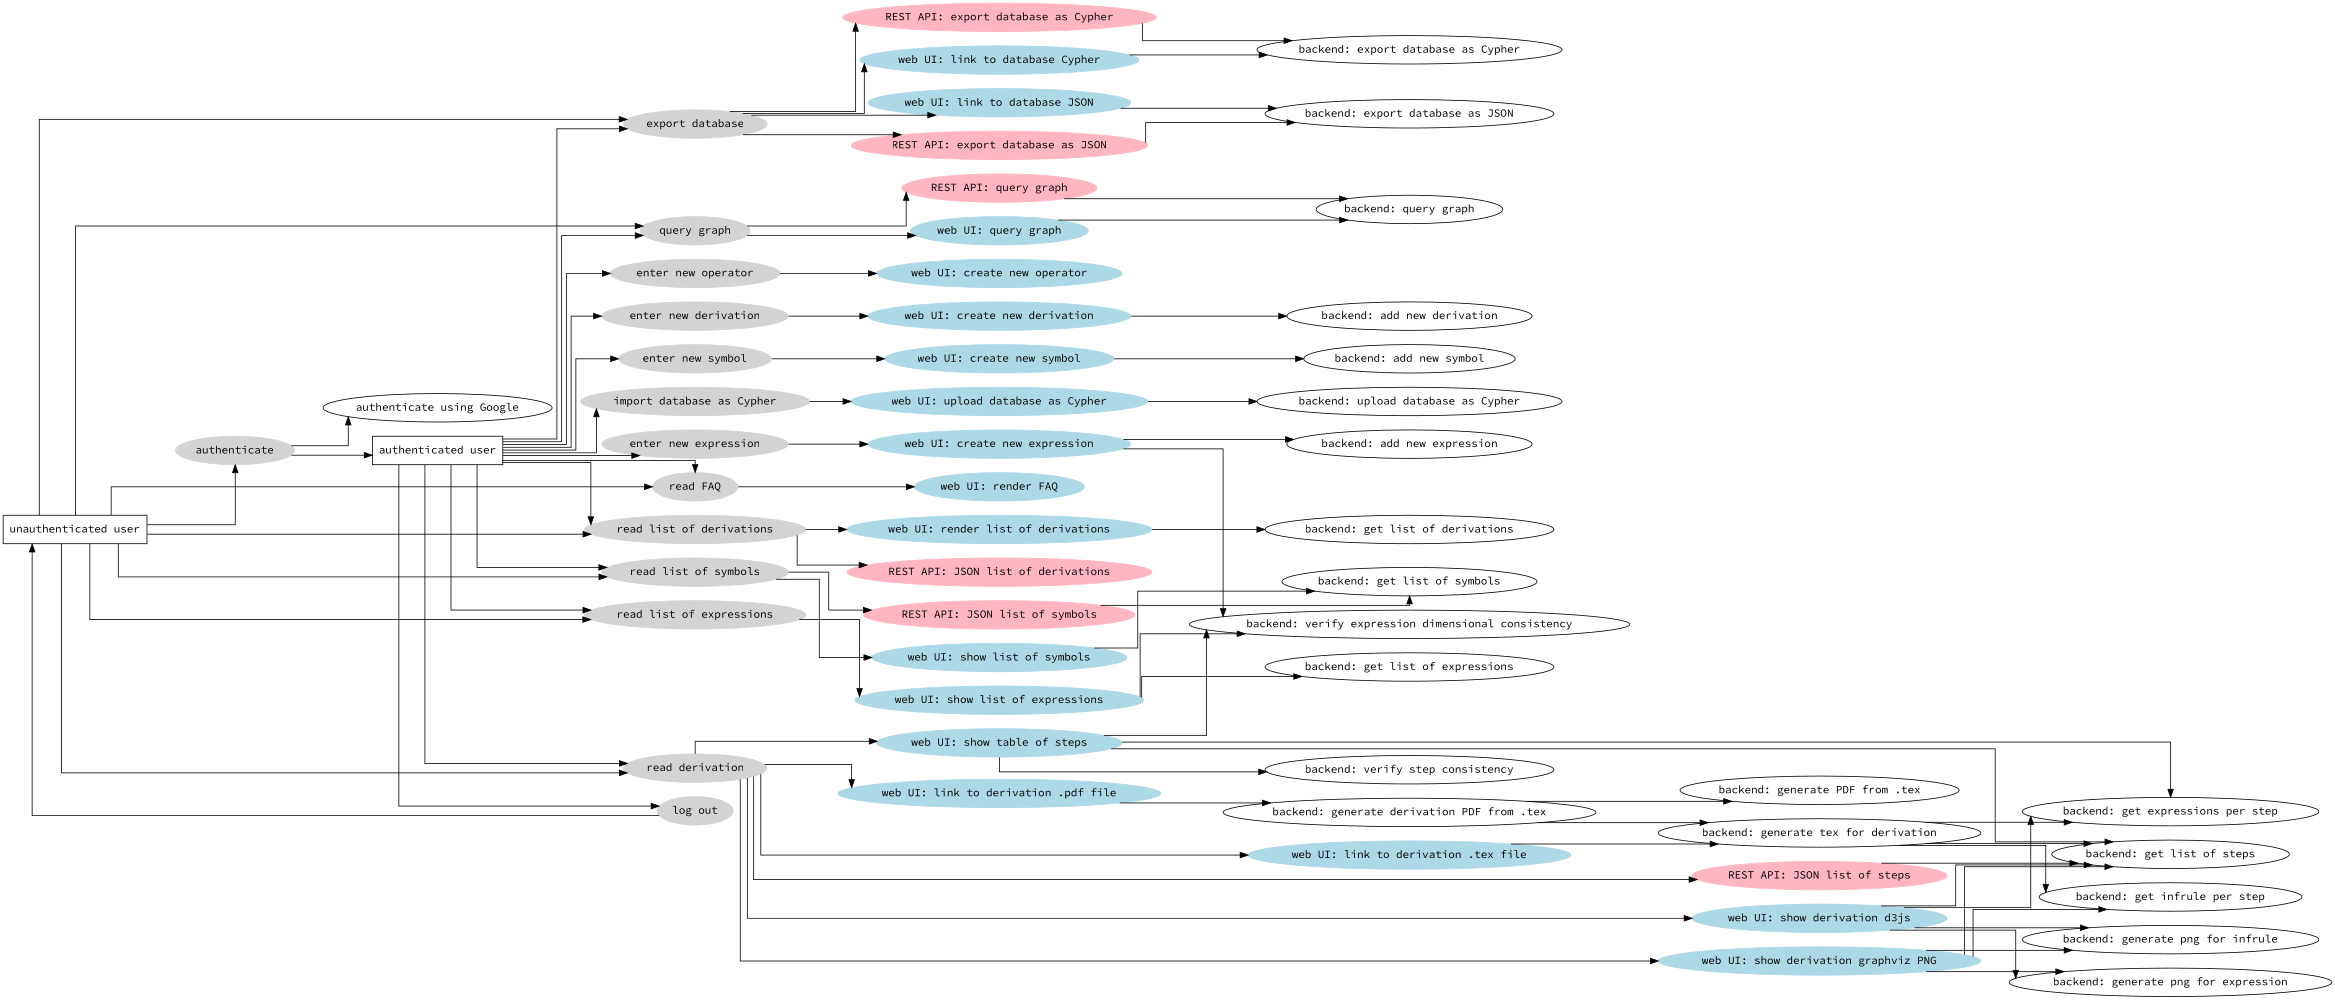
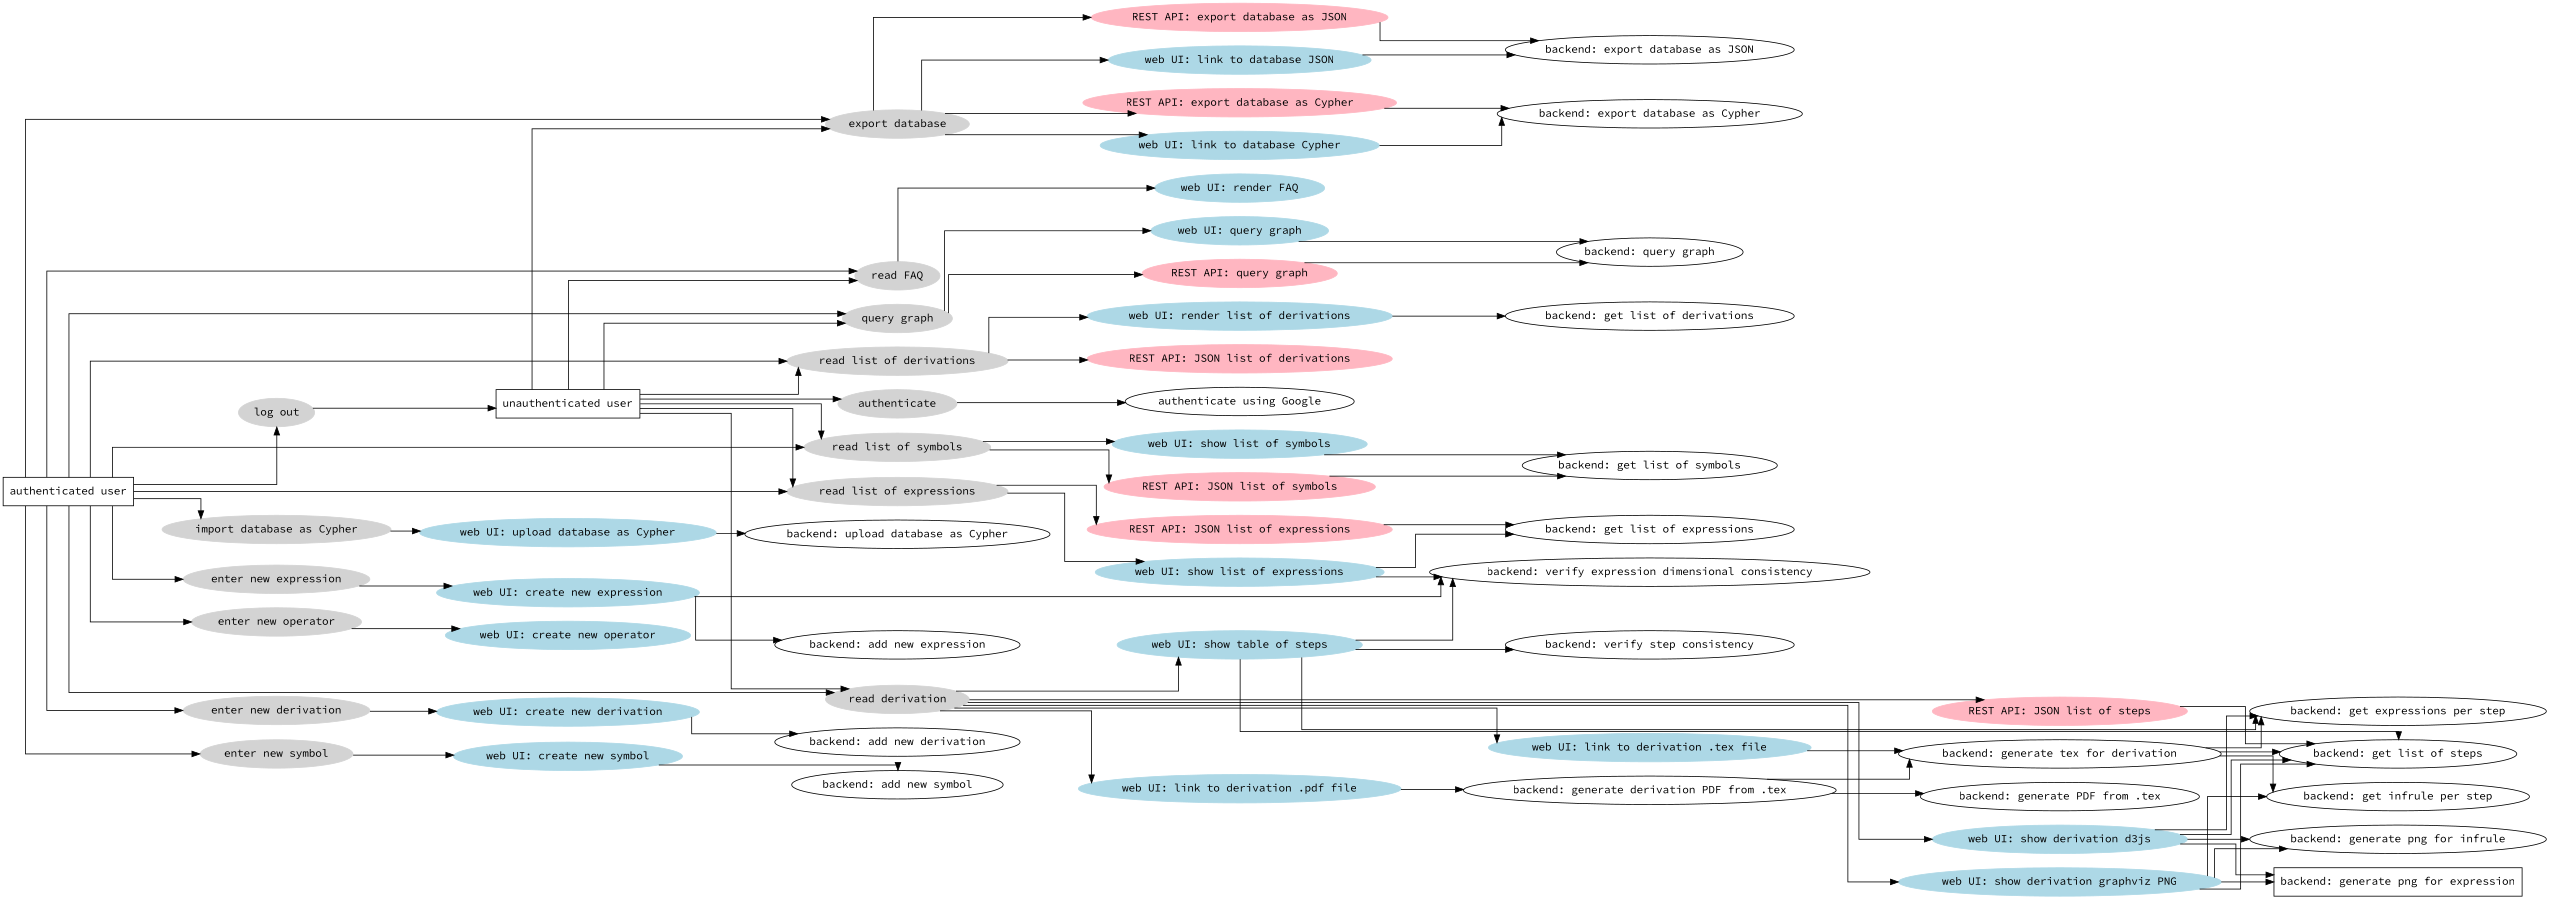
(328, 455) -> none
none -> (1240, 529)
(2171, 982) -> (2398, 882)
